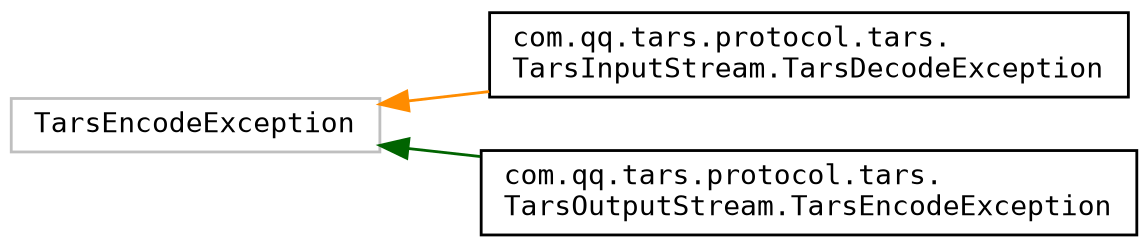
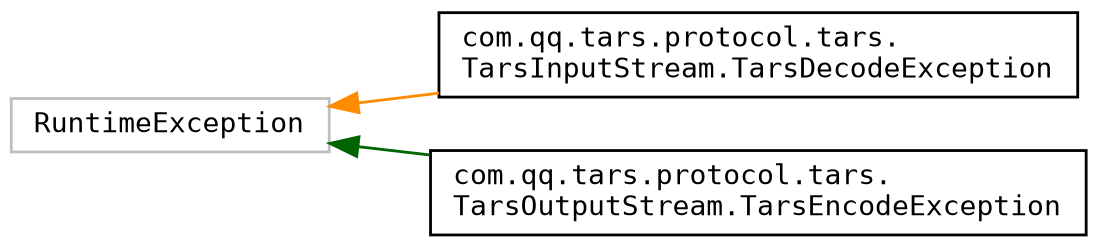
(196, 125) -> (170, 125)
